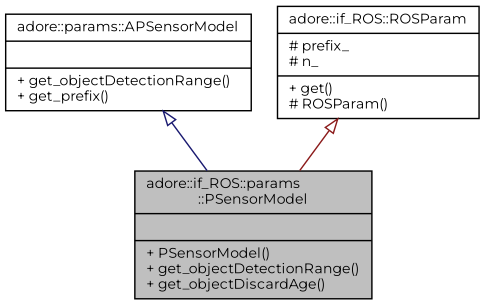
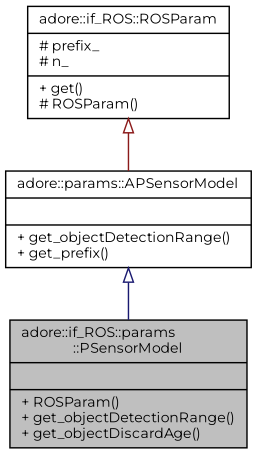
(314, 151) -> (128, 152)
(209, 253) -> (71, 402)
